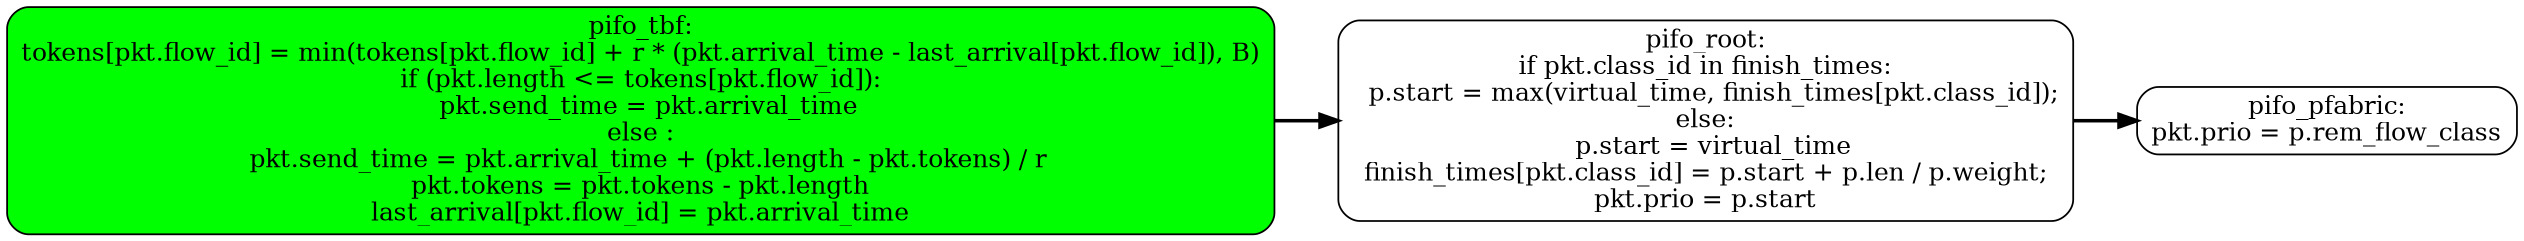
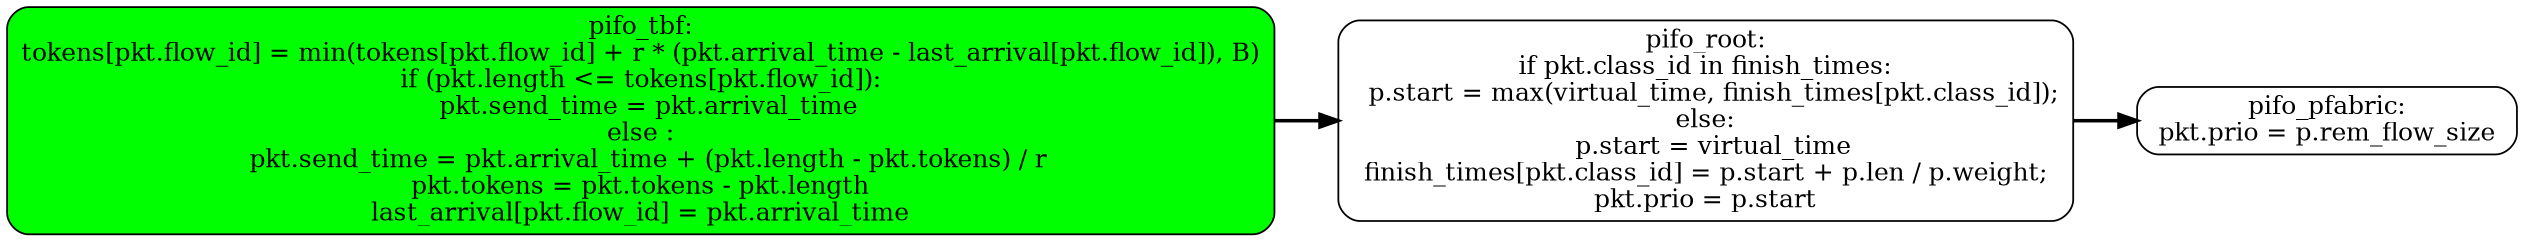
(2327, 121) -> (2327, 121)
